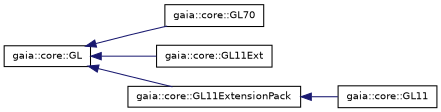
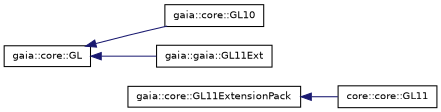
(214, 16) -> (214, 16)
(214, 56) -> (214, 56)
(135, 78) -> none
(388, 97) -> (388, 97)
